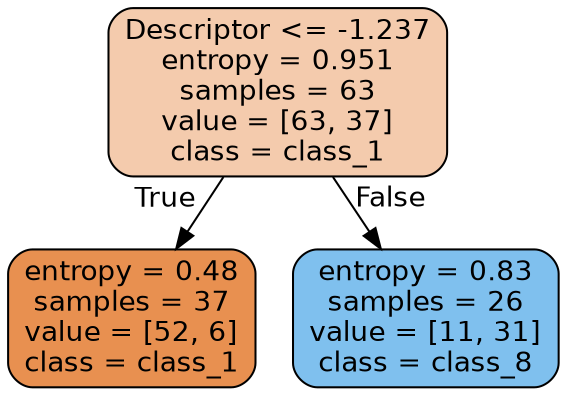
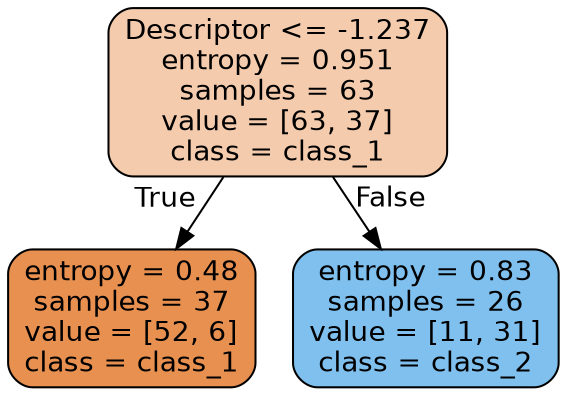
(426, 318) -> (426, 318)
